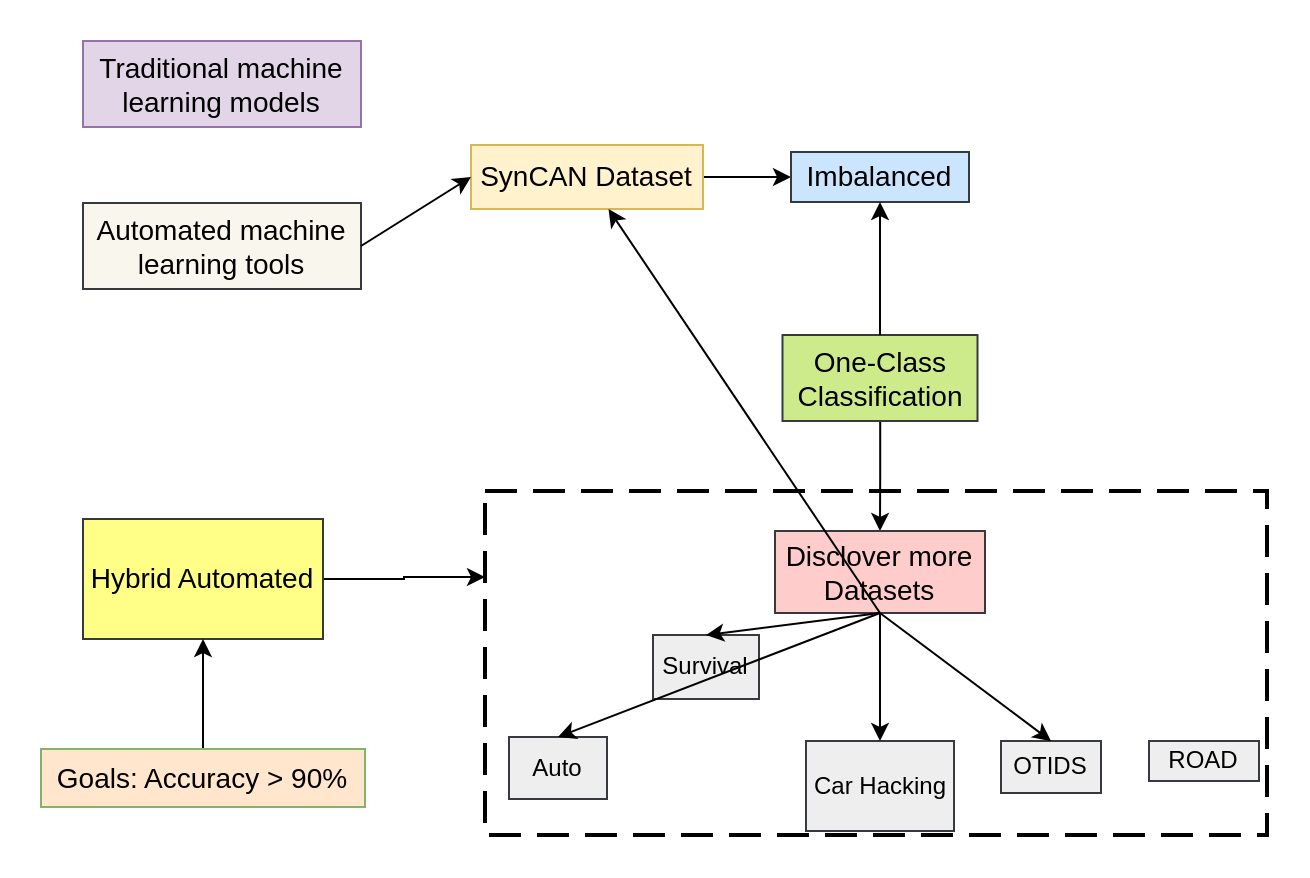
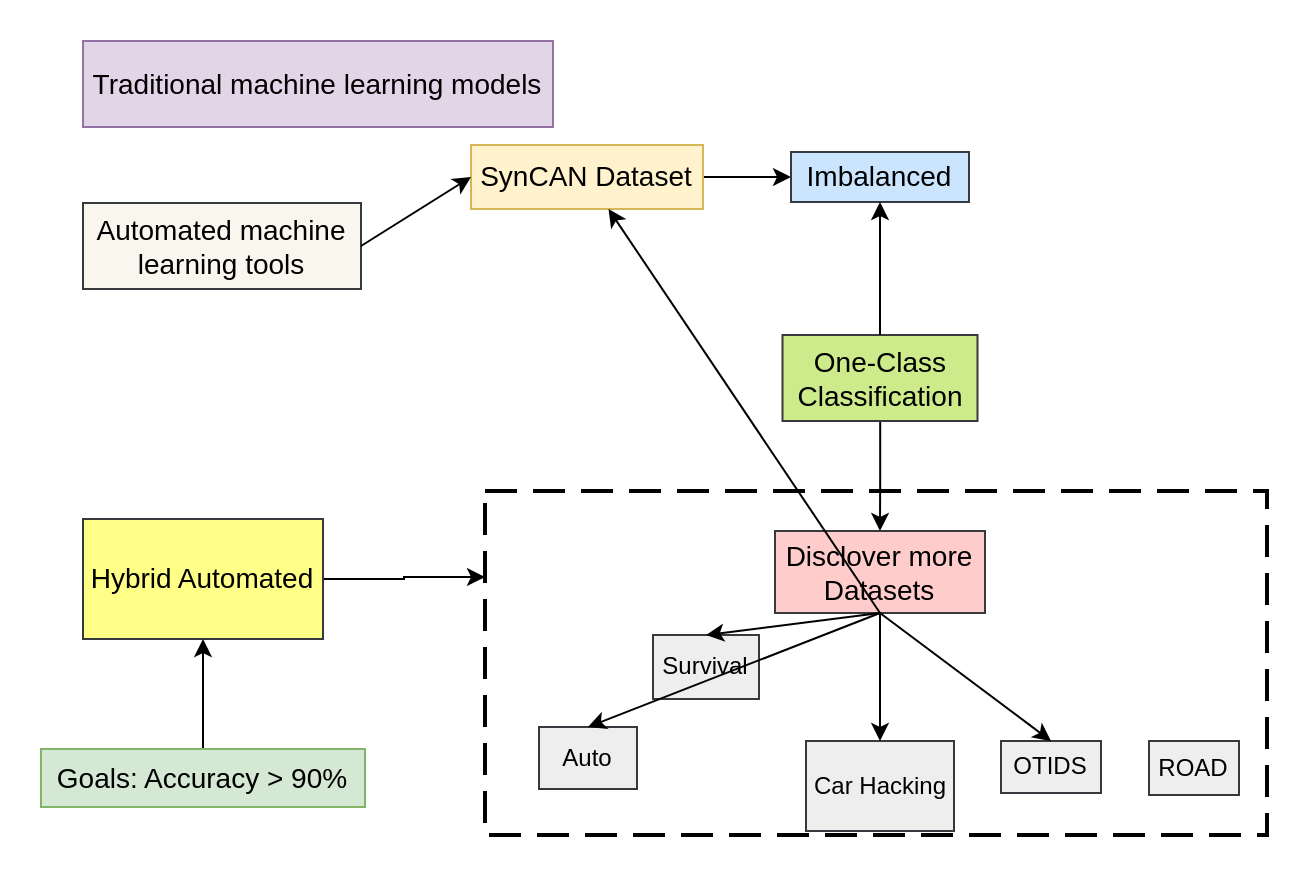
(222, 84) -> (318, 84)
(1204, 761) -> (1194, 768)
(558, 768) -> (588, 758)
(203, 778) -> (203, 778)
